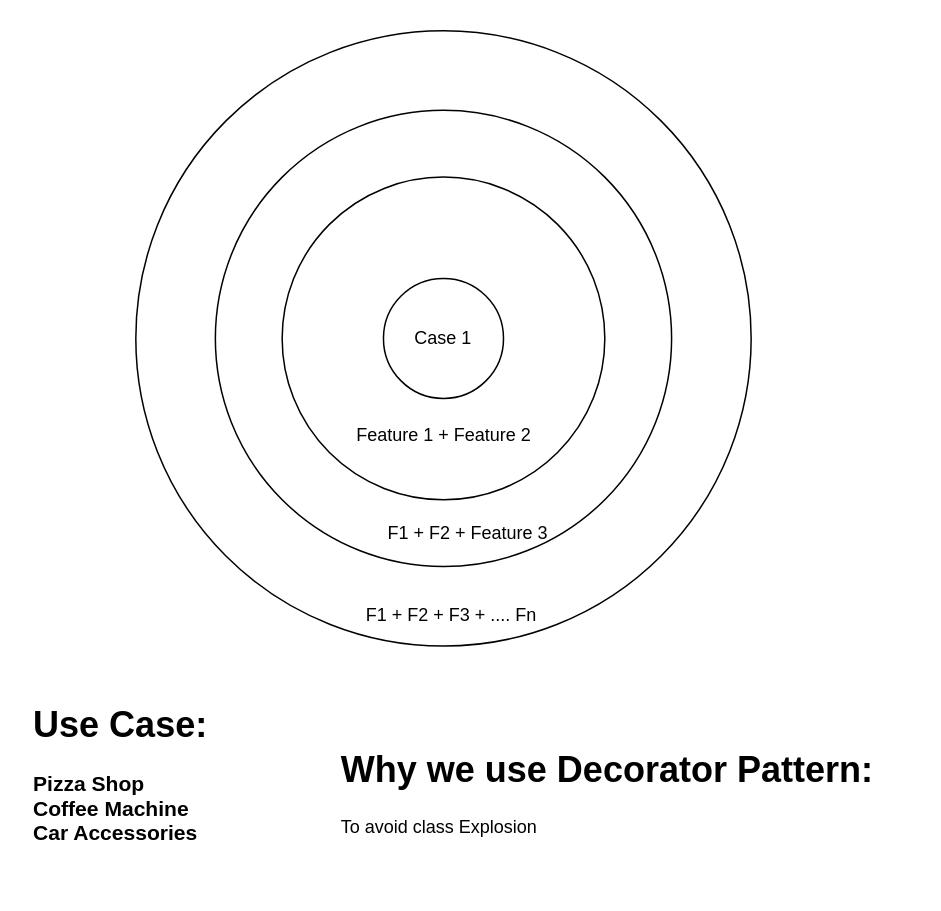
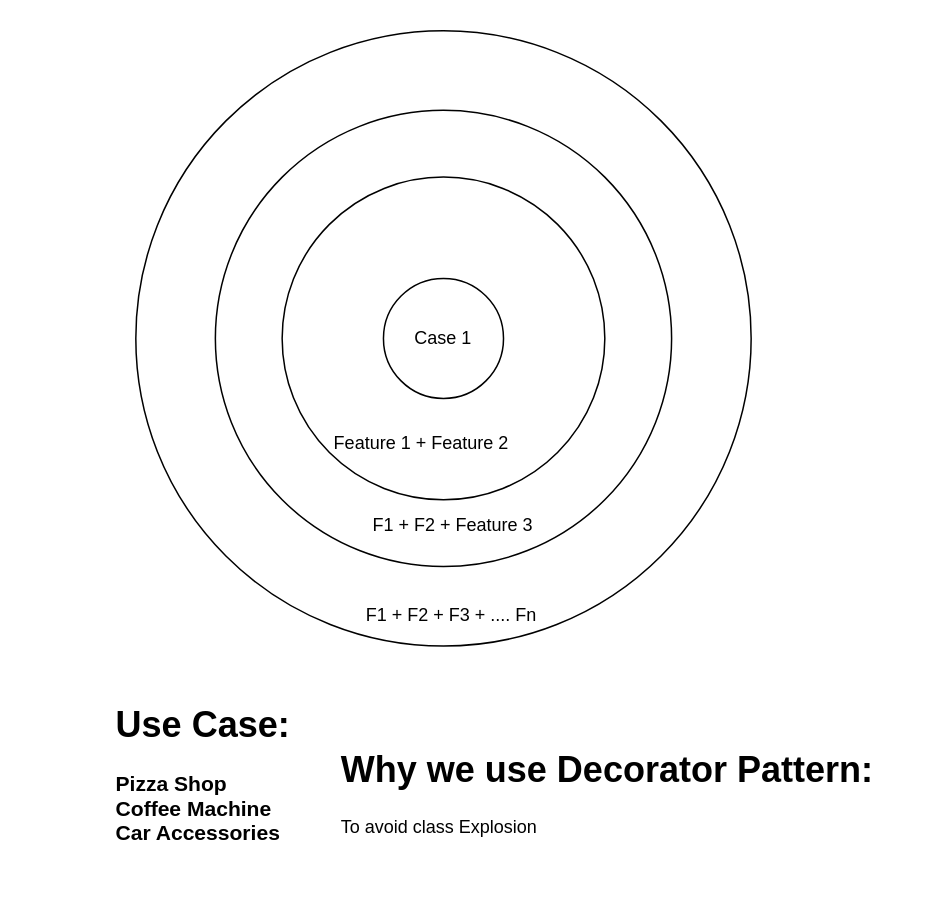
(443, 436) -> (421, 443)
(467, 533) -> (452, 526)
(136, 773) -> (218, 773)
